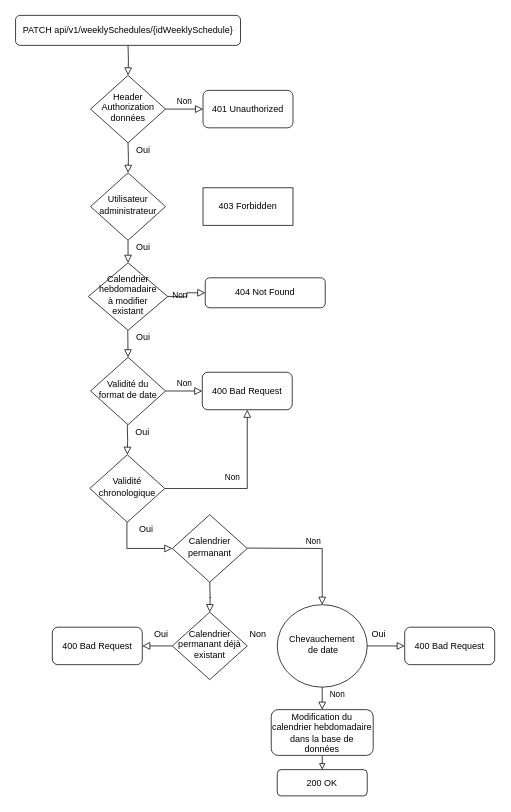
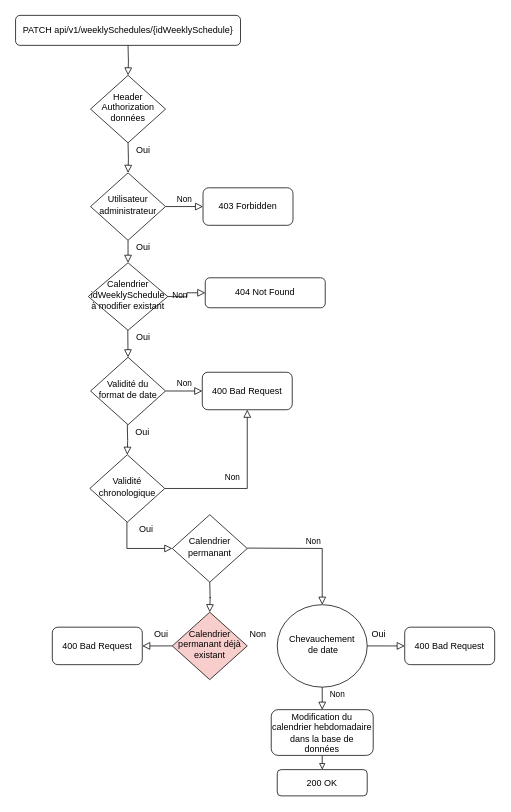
(180, 109) -> none
(248, 109) -> none
none -> (180, 207)
(248, 207) -> (248, 207)
(128, 295) -> (128, 295)
(210, 646) -> (210, 646)
